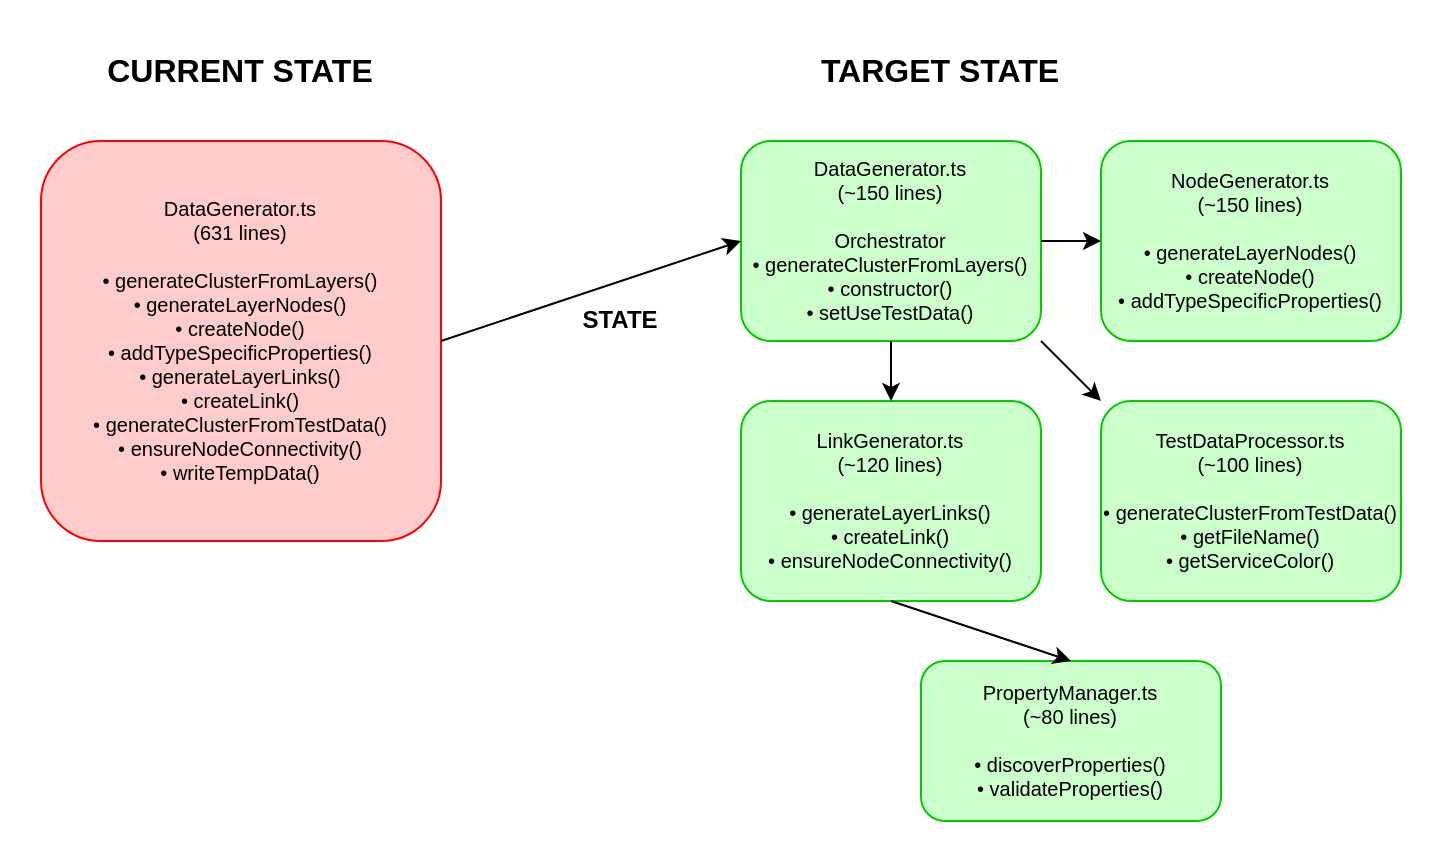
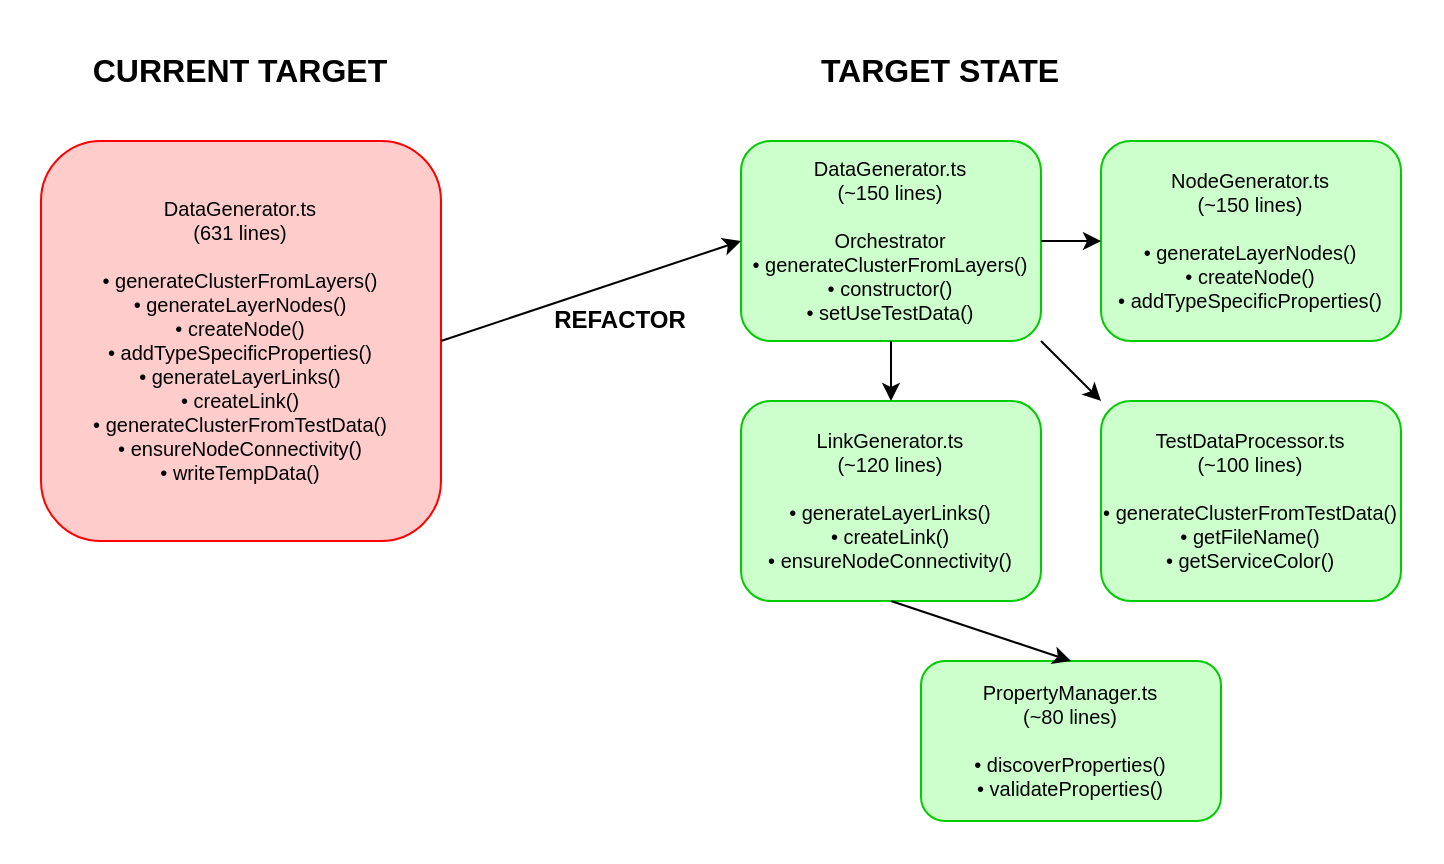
(241, 71) -> (241, 71)
(621, 321) -> (621, 321)
